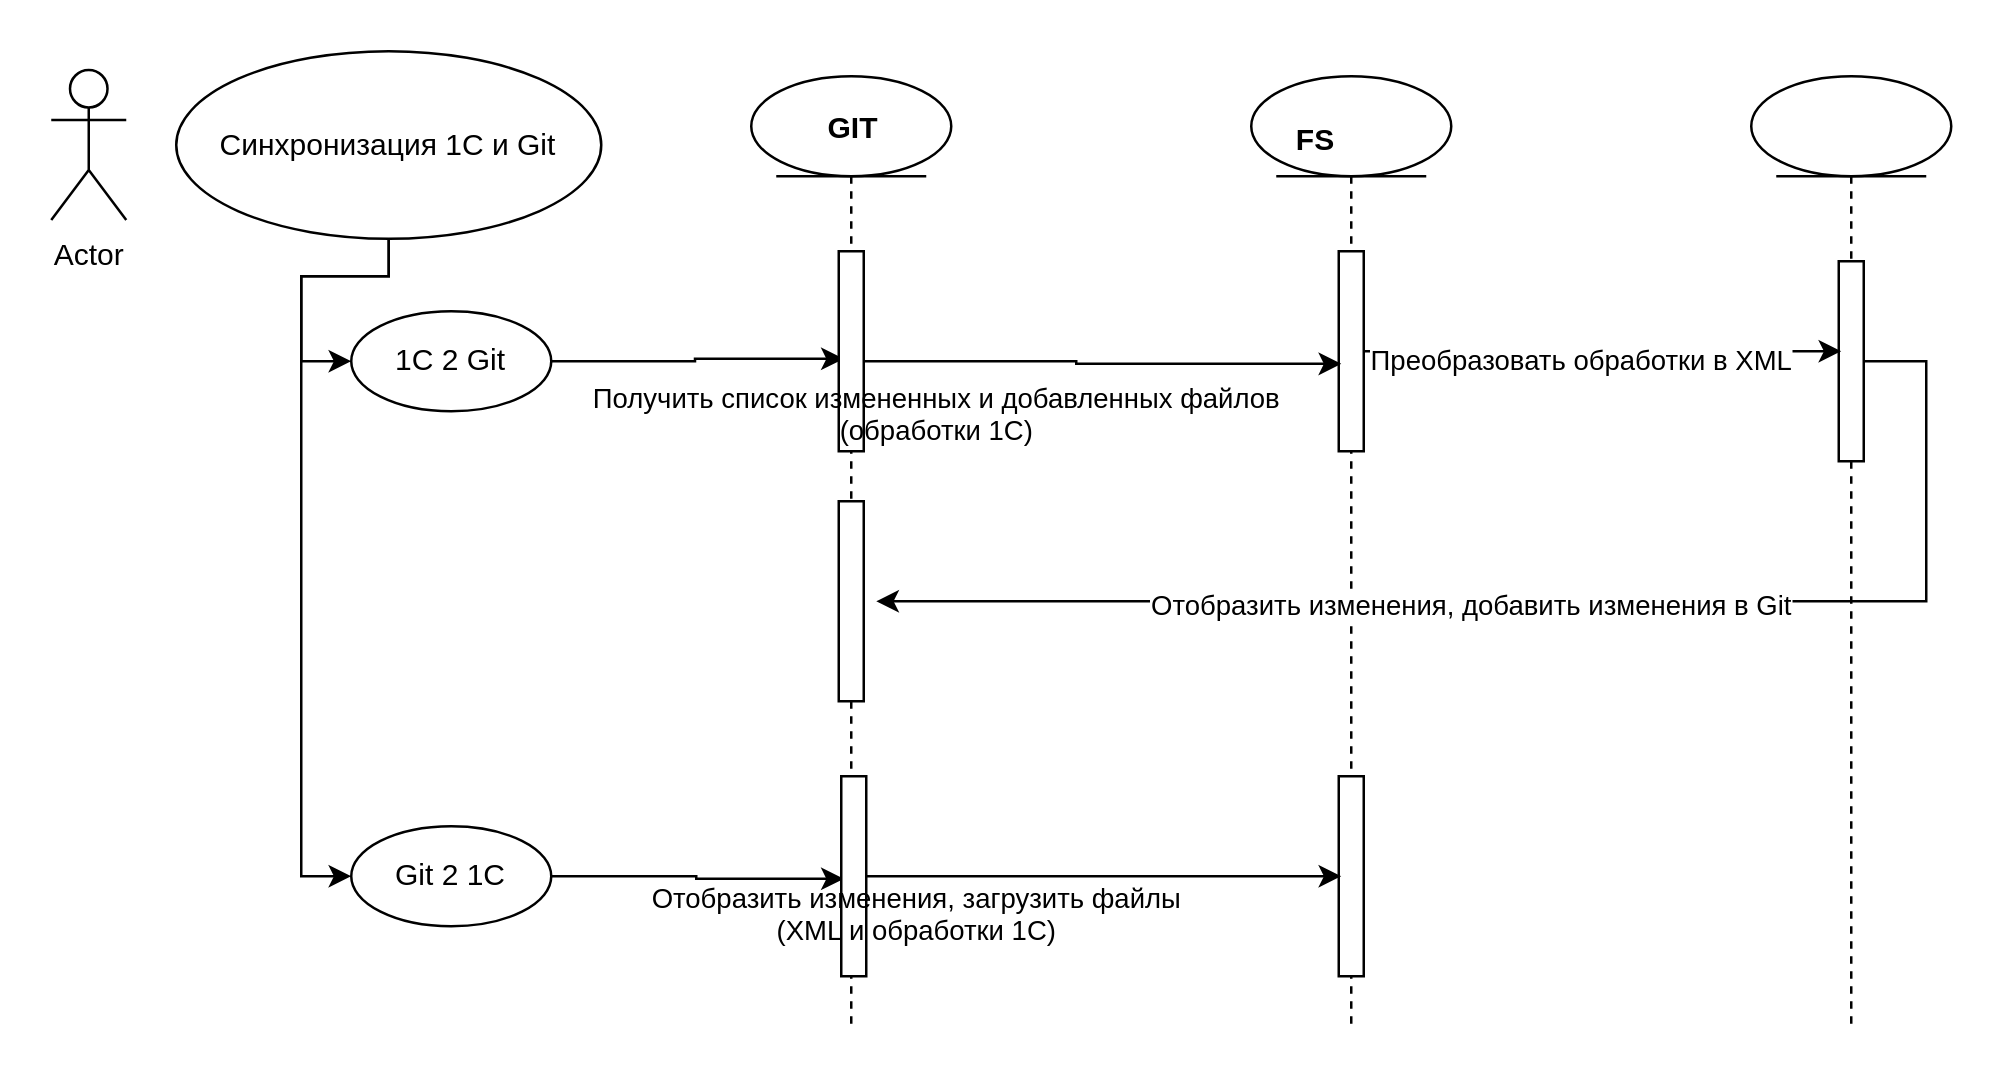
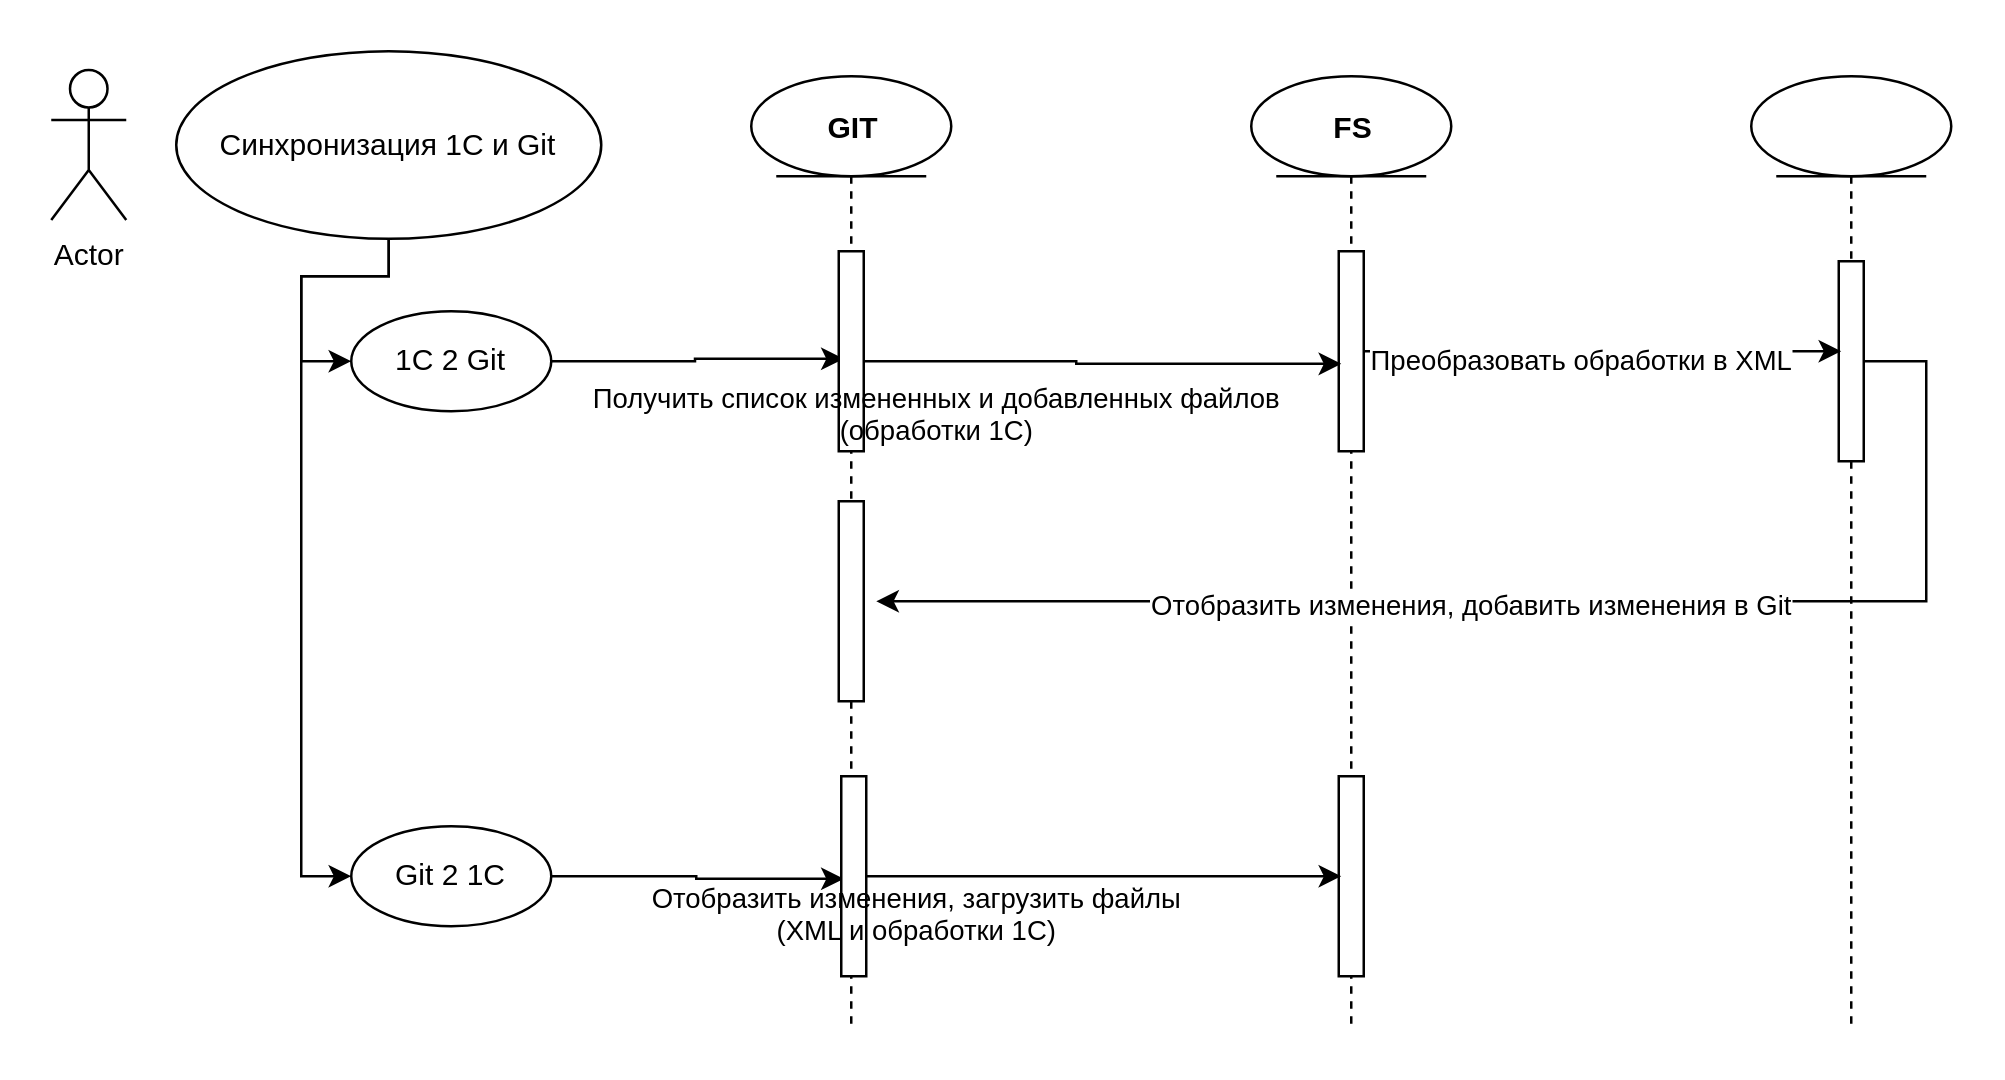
(1316, 139) -> (1354, 126)
